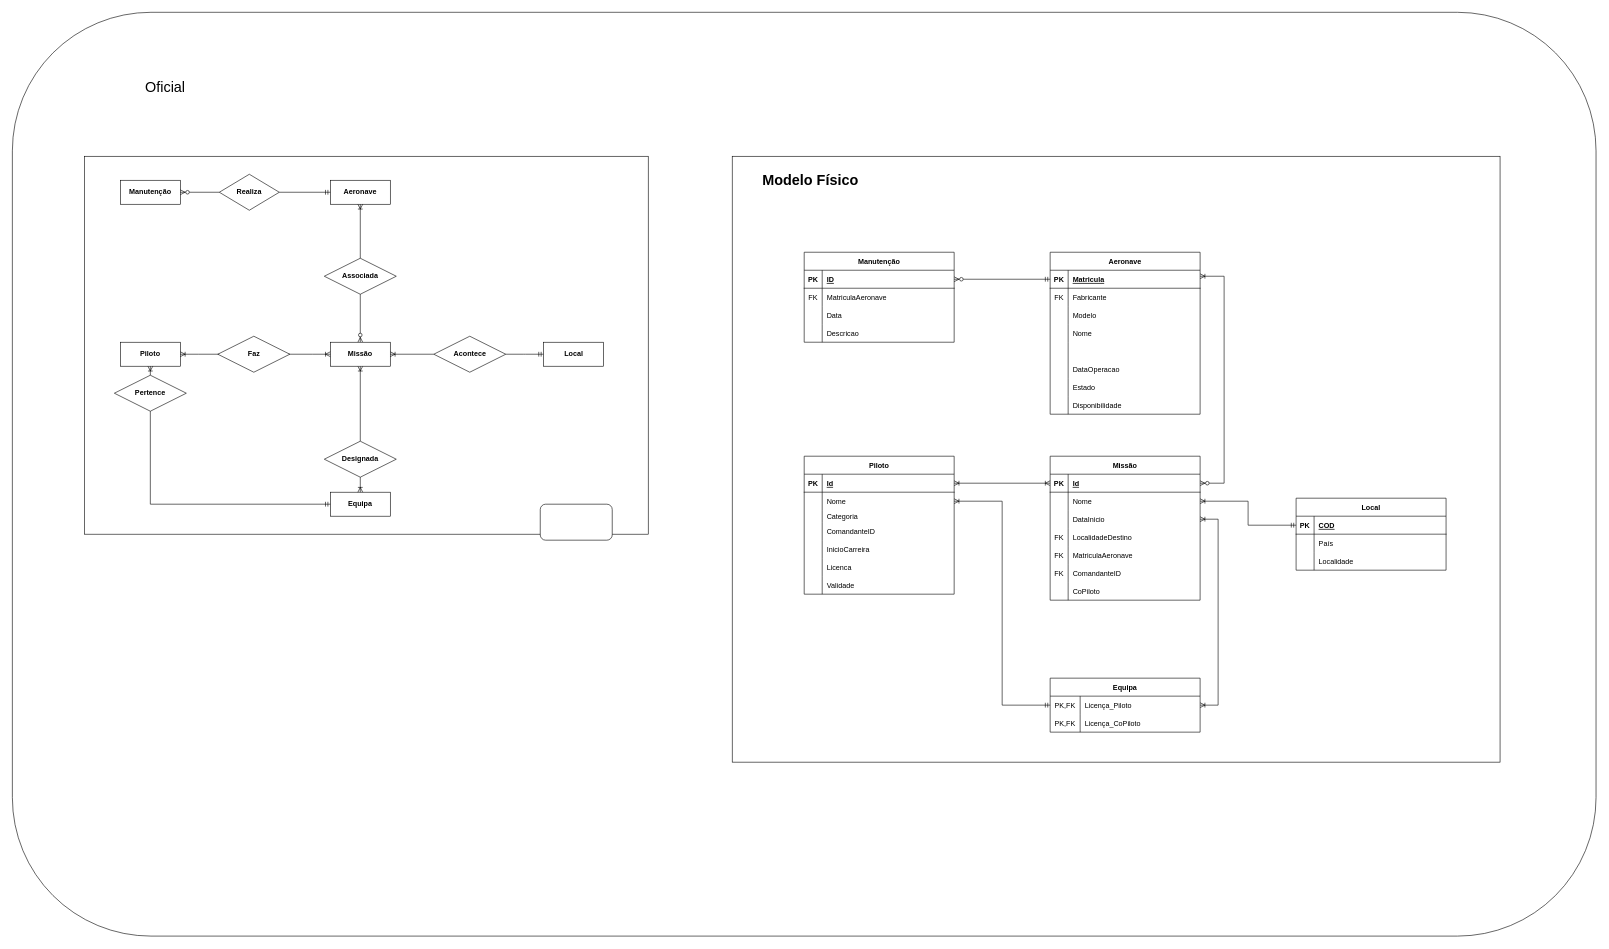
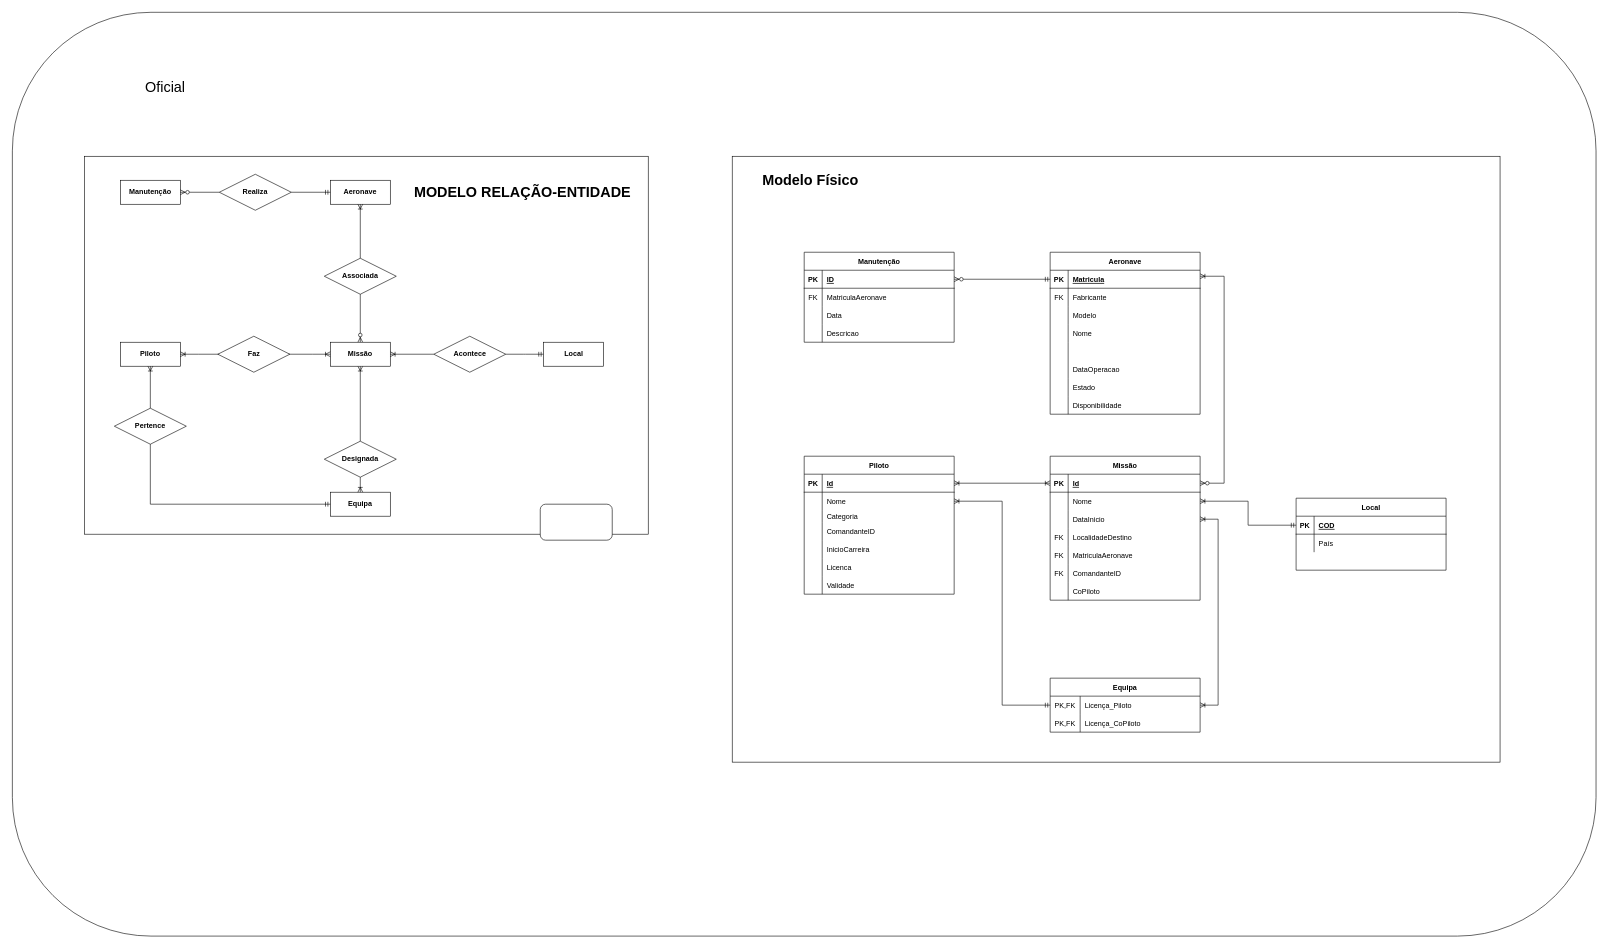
(249, 192) -> (255, 192)
none -> (522, 192)
(150, 393) -> (150, 426)
(1380, 561) -> none
